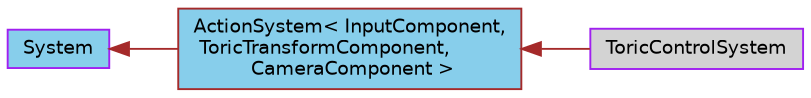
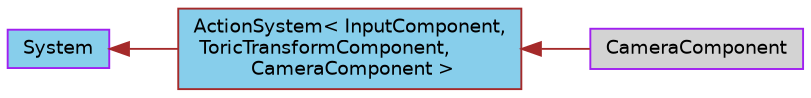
(697, 49) -> (697, 49)
